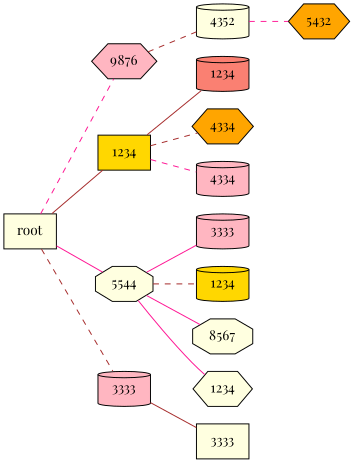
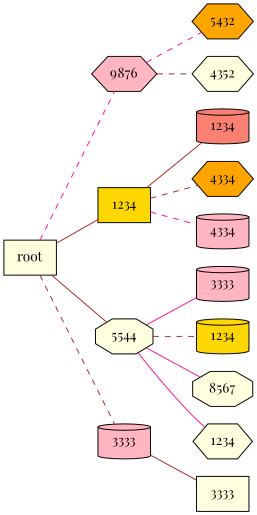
(223, 21) -> (223, 74)
(269, 21) -> (174, 47)
(80, 259) -> (79, 299)
